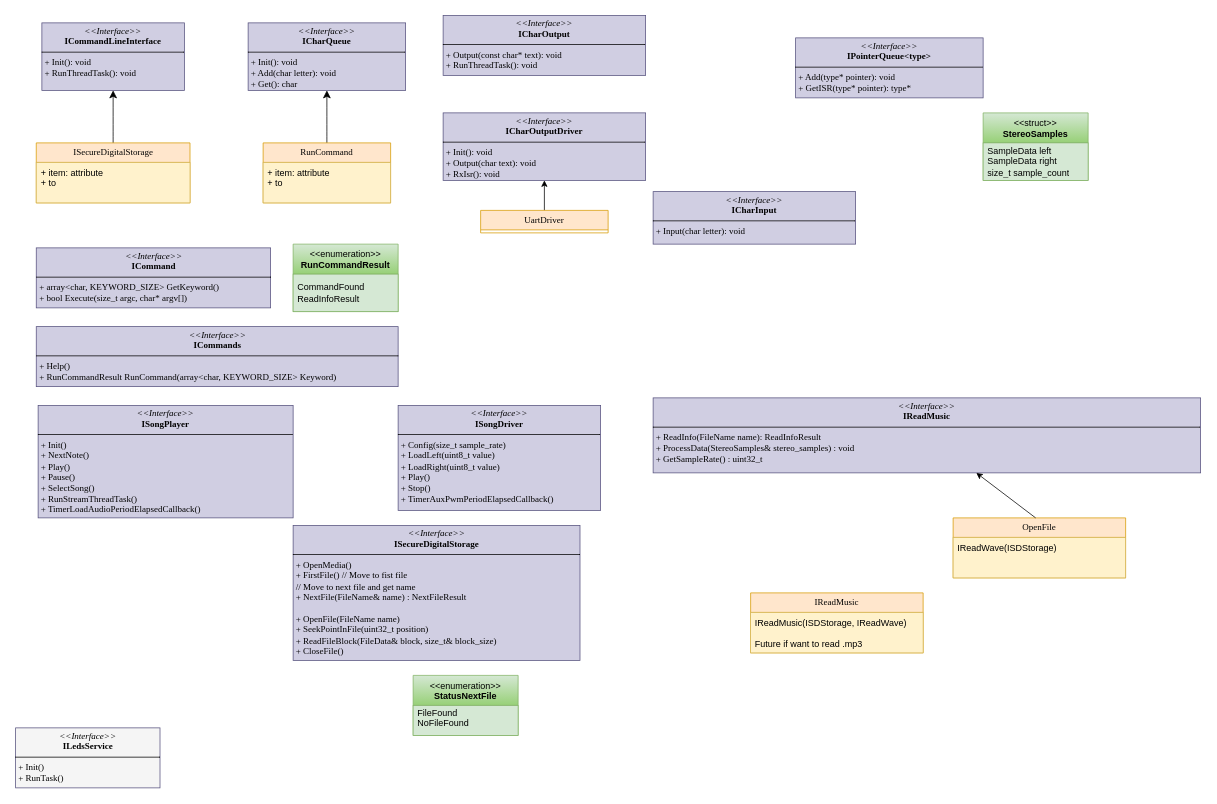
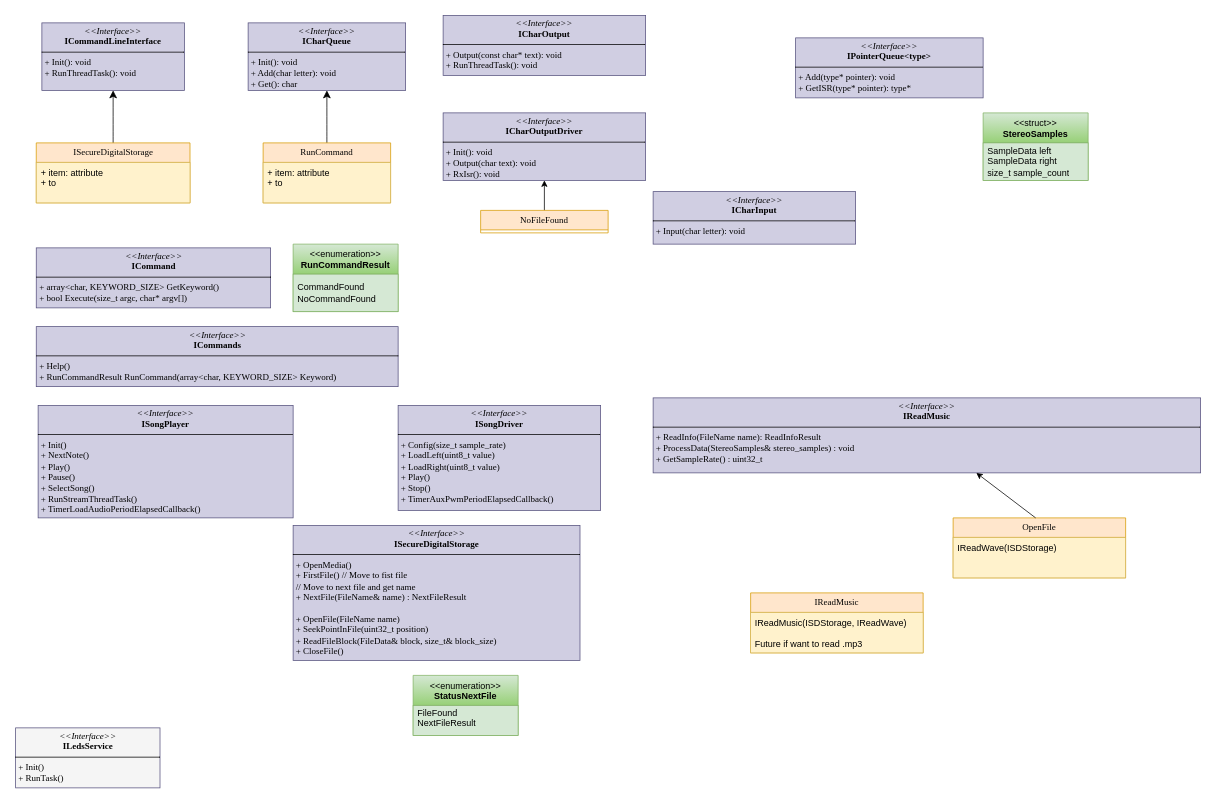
(544, 220) -> (544, 220)
(331, 293) -> (333, 293)
(443, 720) -> (449, 720)
